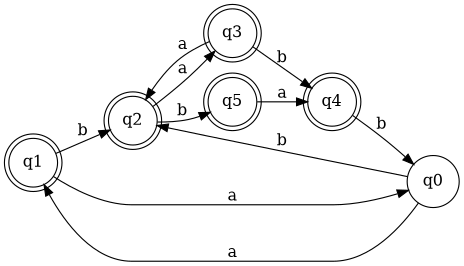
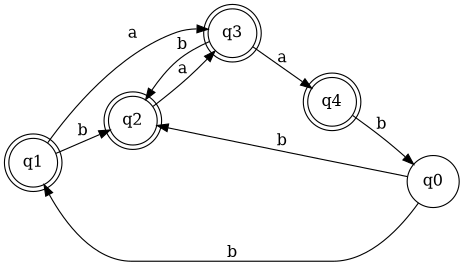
(183, 45) -> (183, 45)
(282, 58) -> (282, 58)
(232, 102) -> none
(223, 205) -> (112, 72)
(232, 253) -> (232, 253)
